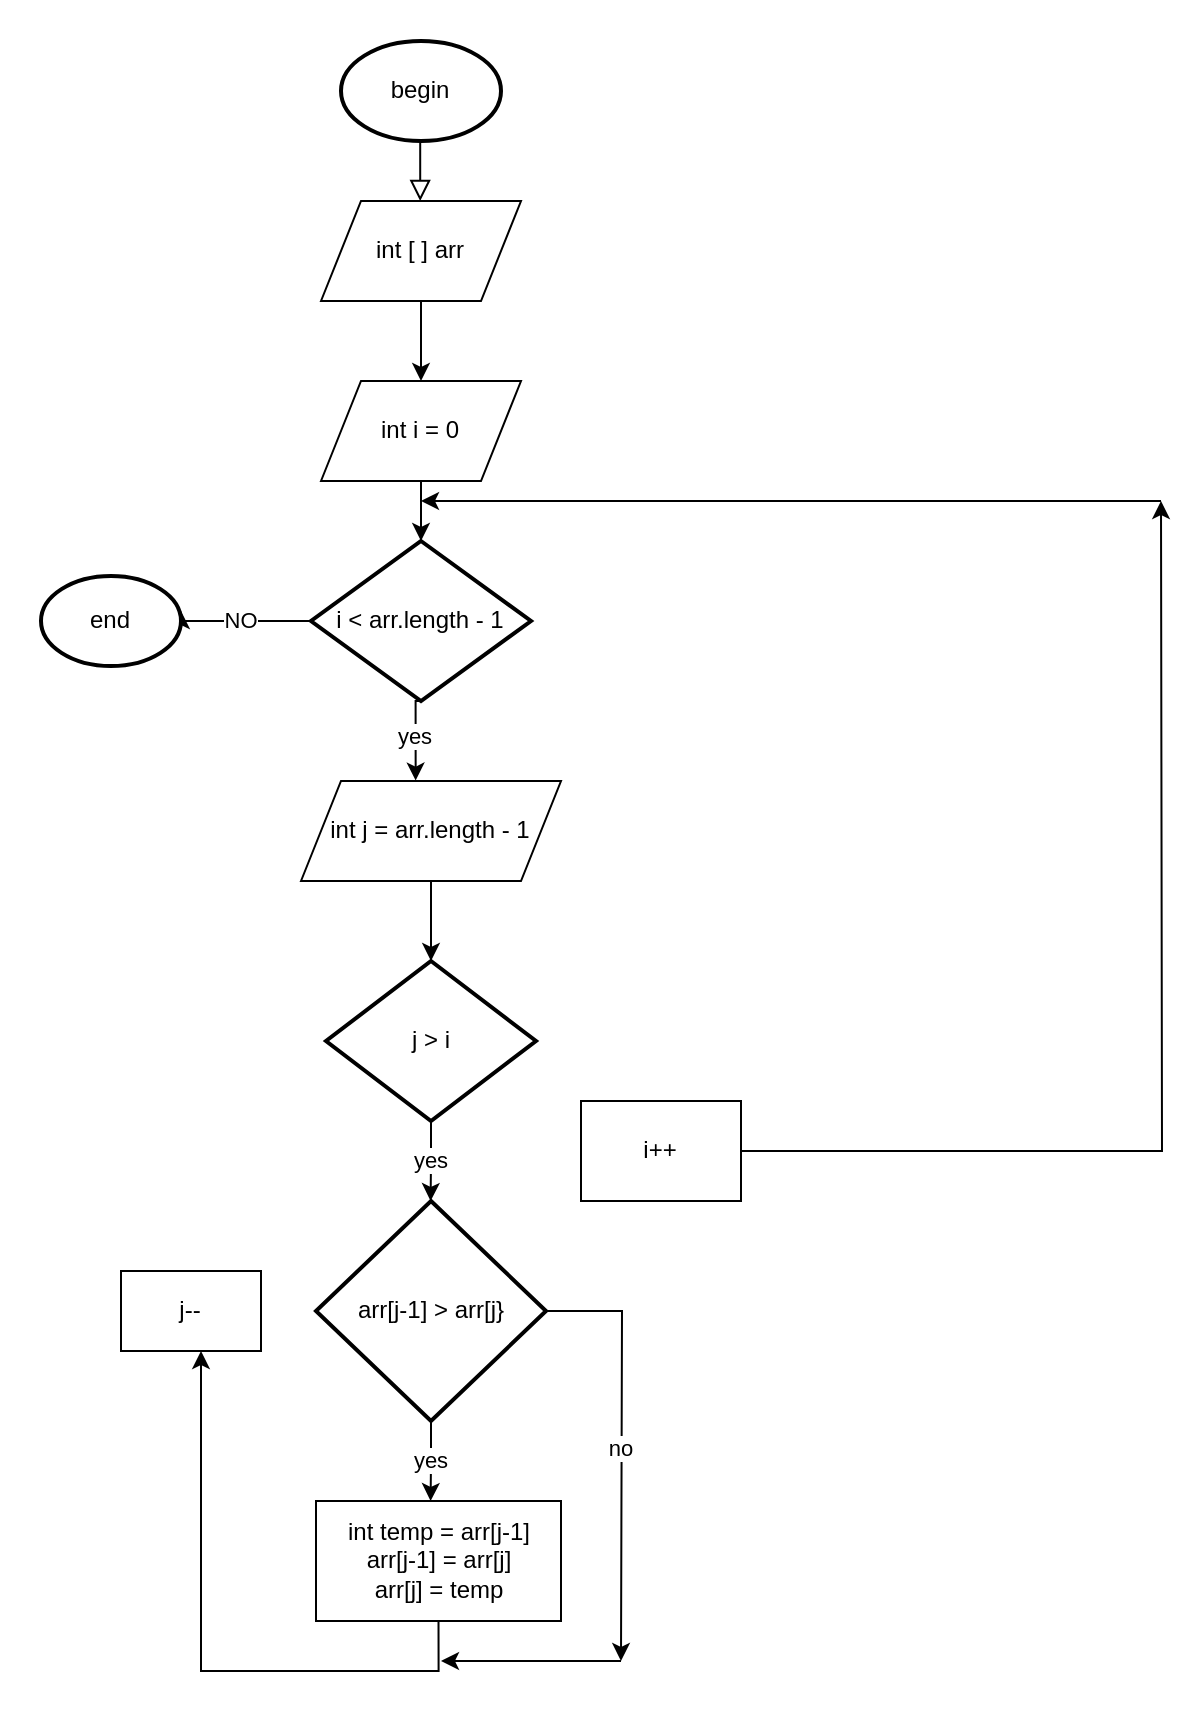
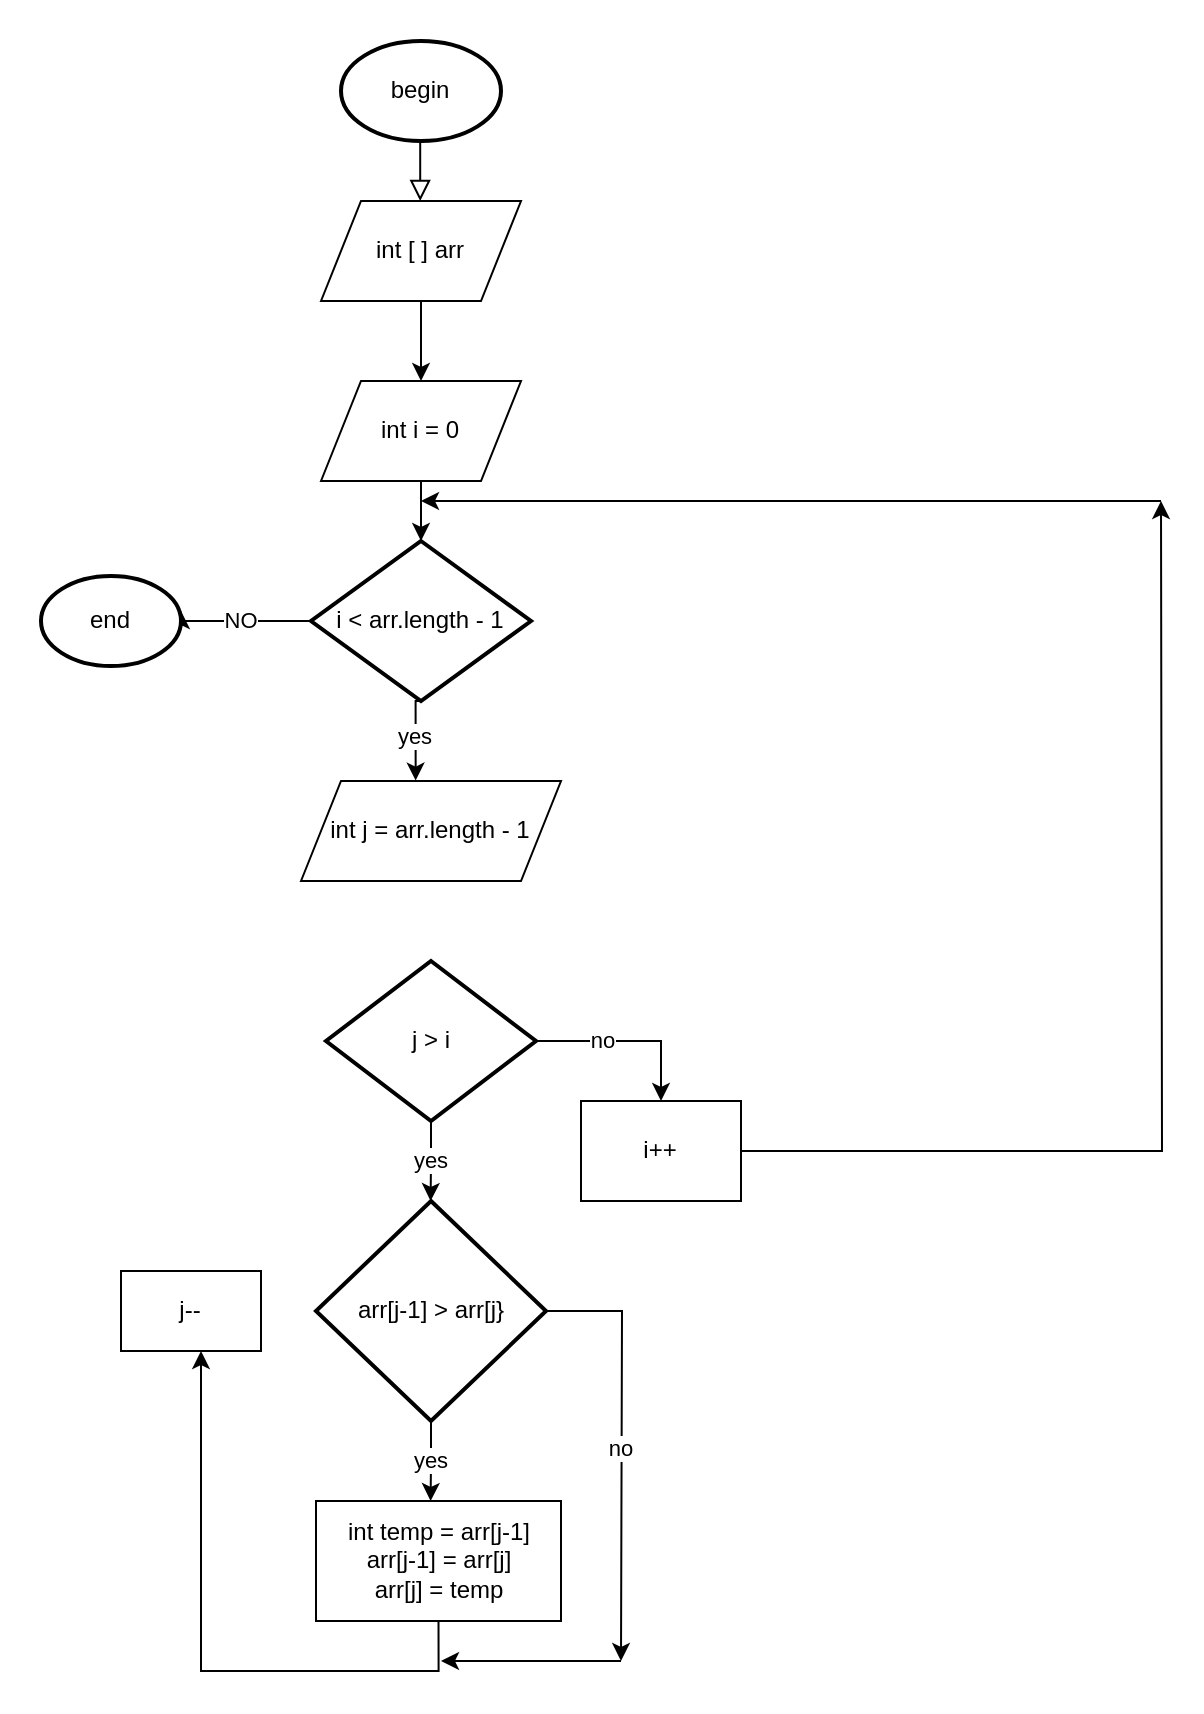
(431, 914) -> none
none -> (622, 1041)
